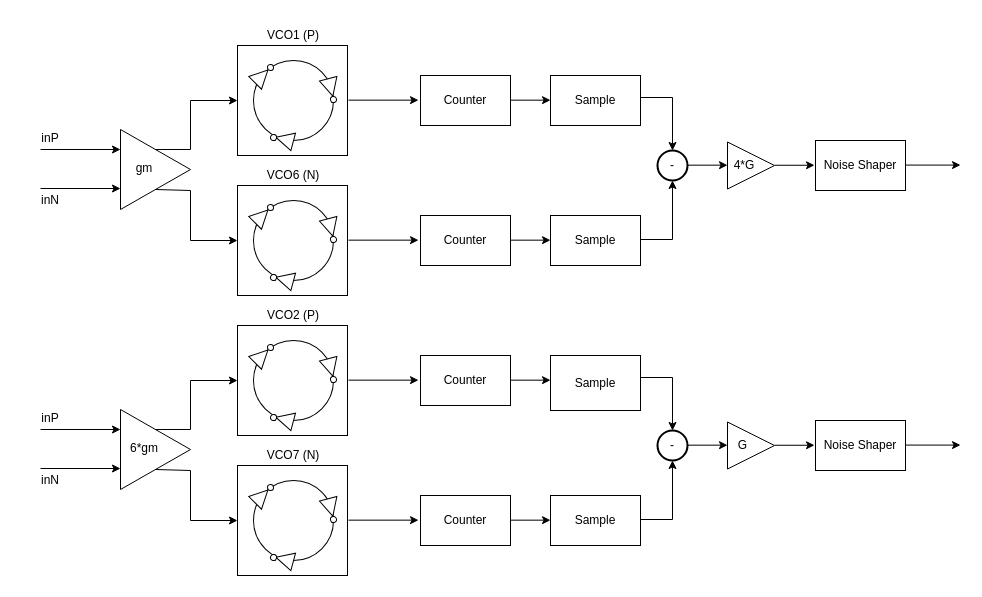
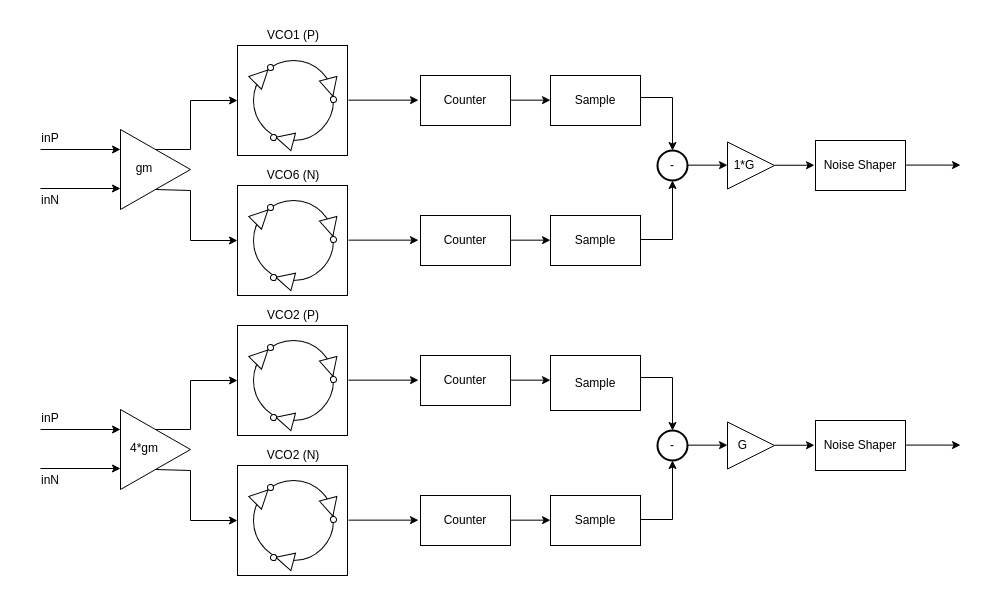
(745, 166) -> (745, 166)
(145, 449) -> (145, 449)
(294, 456) -> (294, 456)
